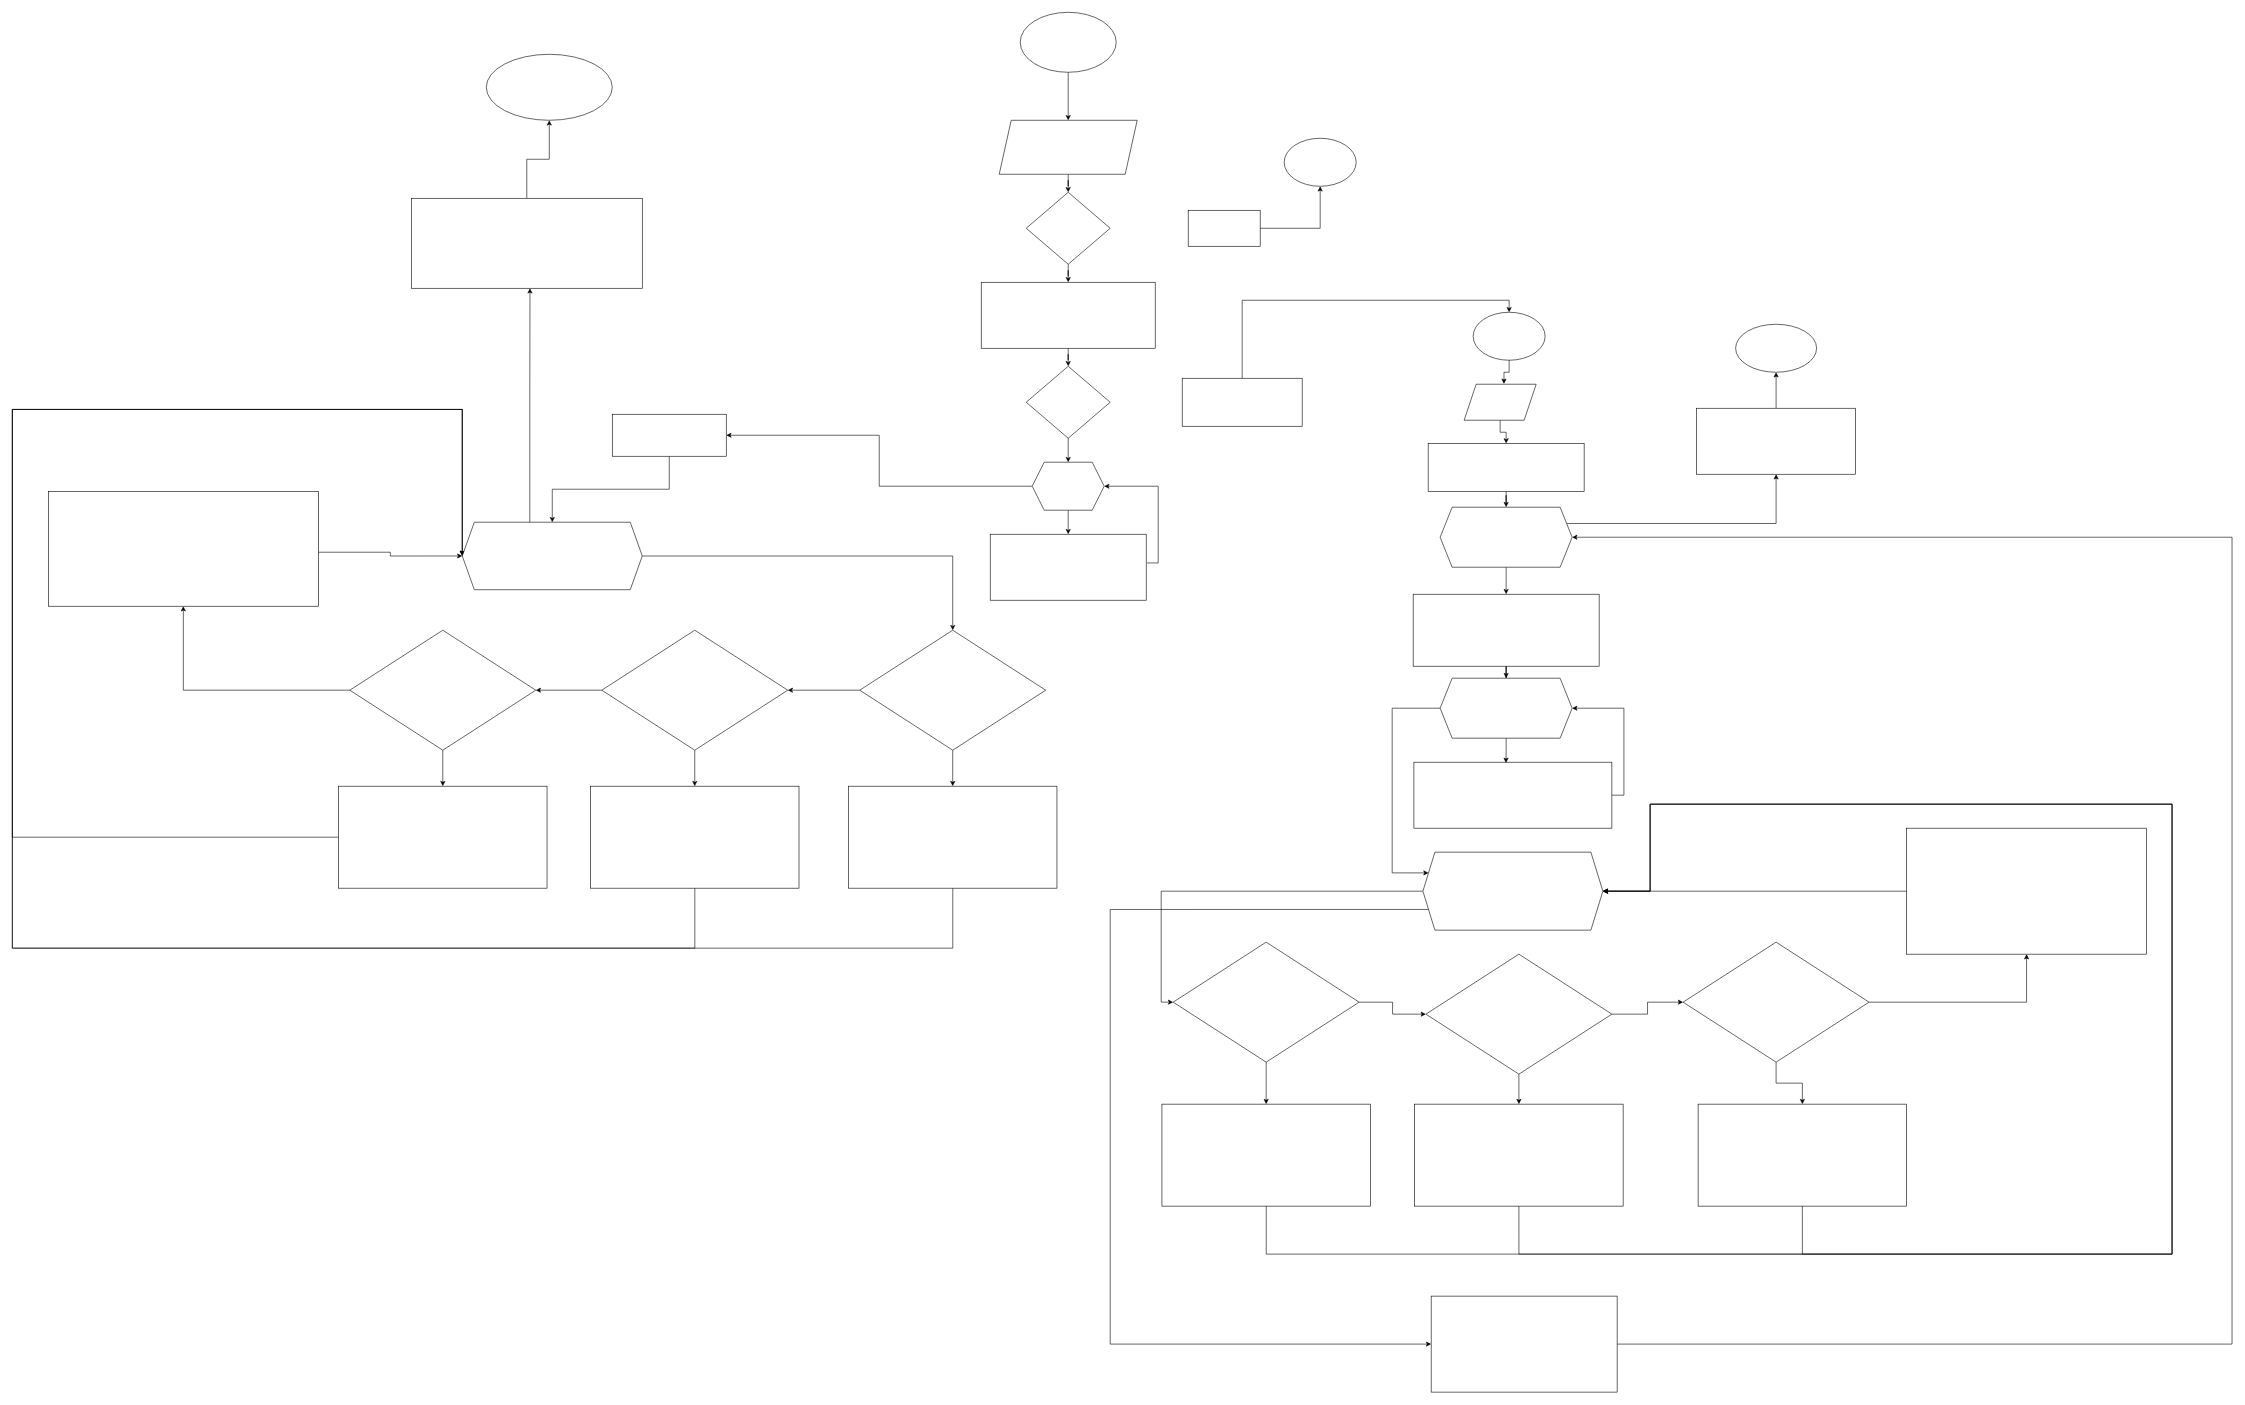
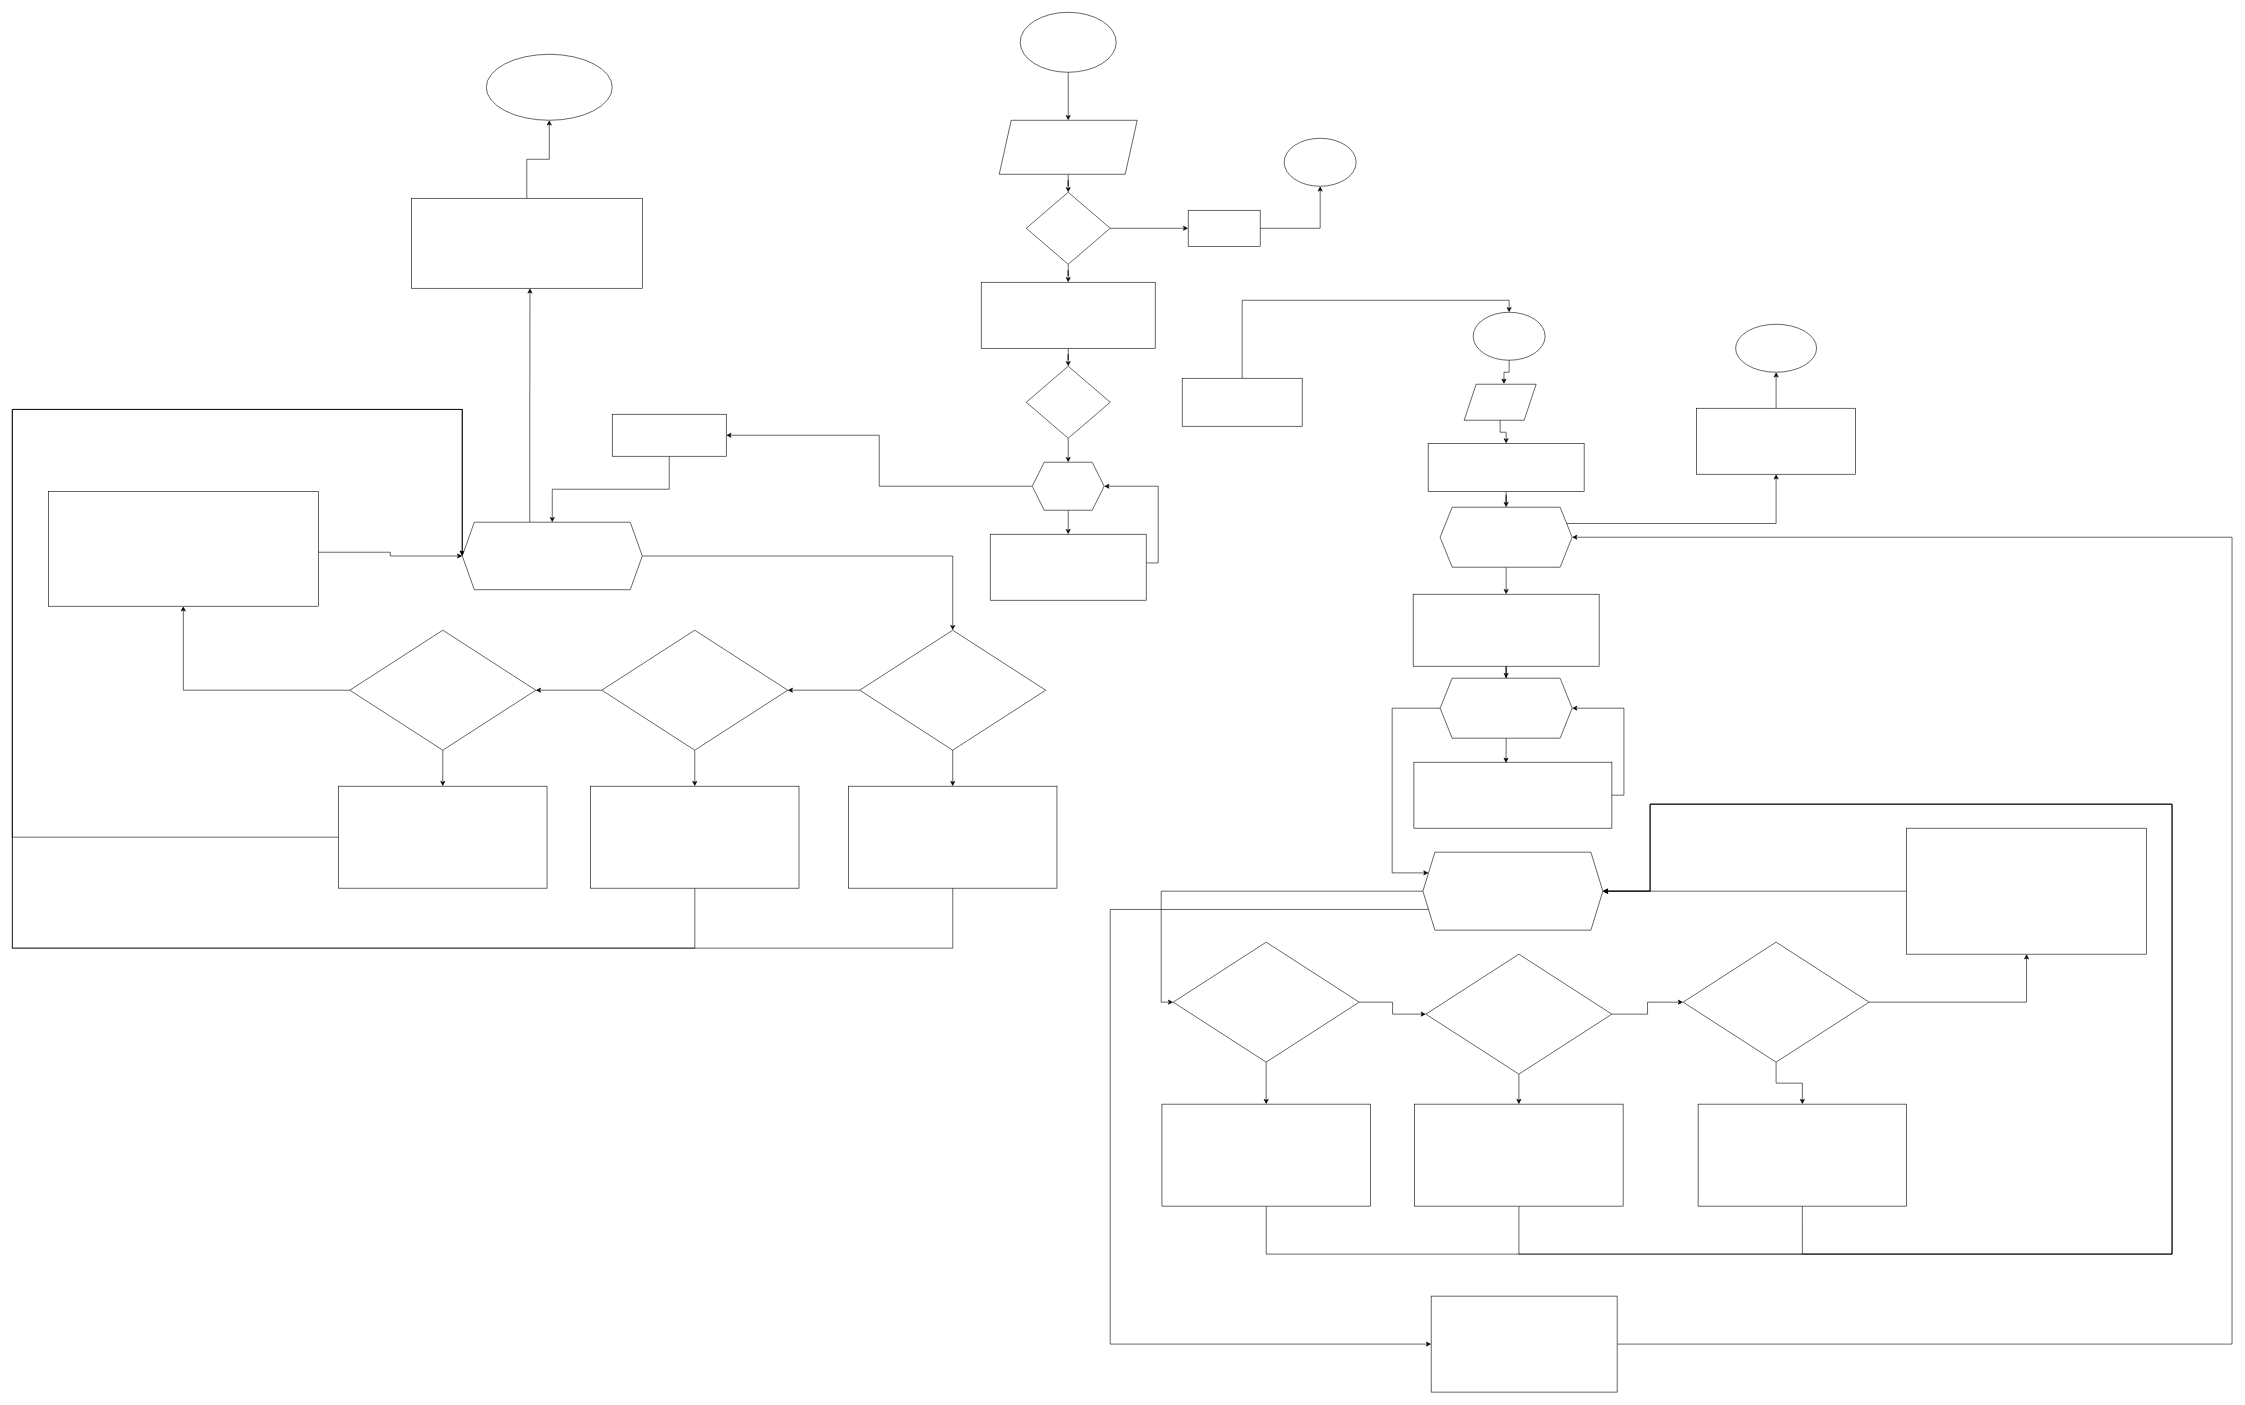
none -> (1182, 228)
